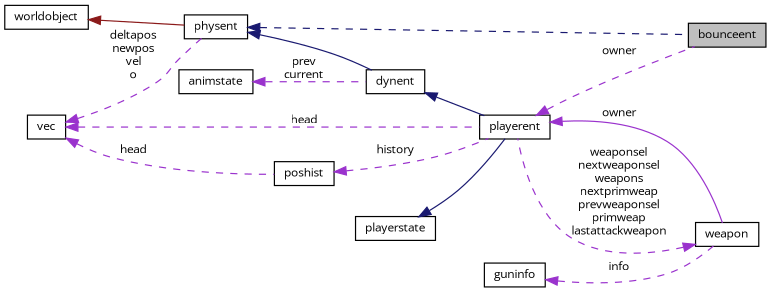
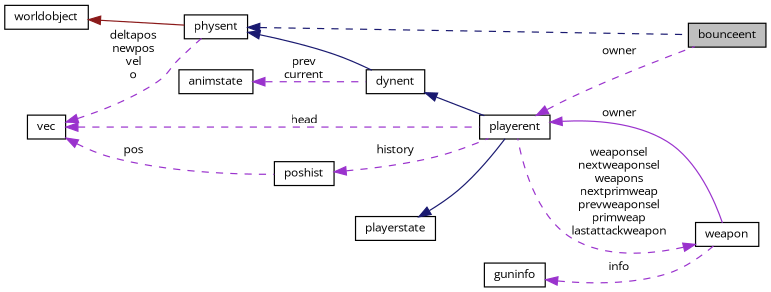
(134, 150) -> (134, 150)
